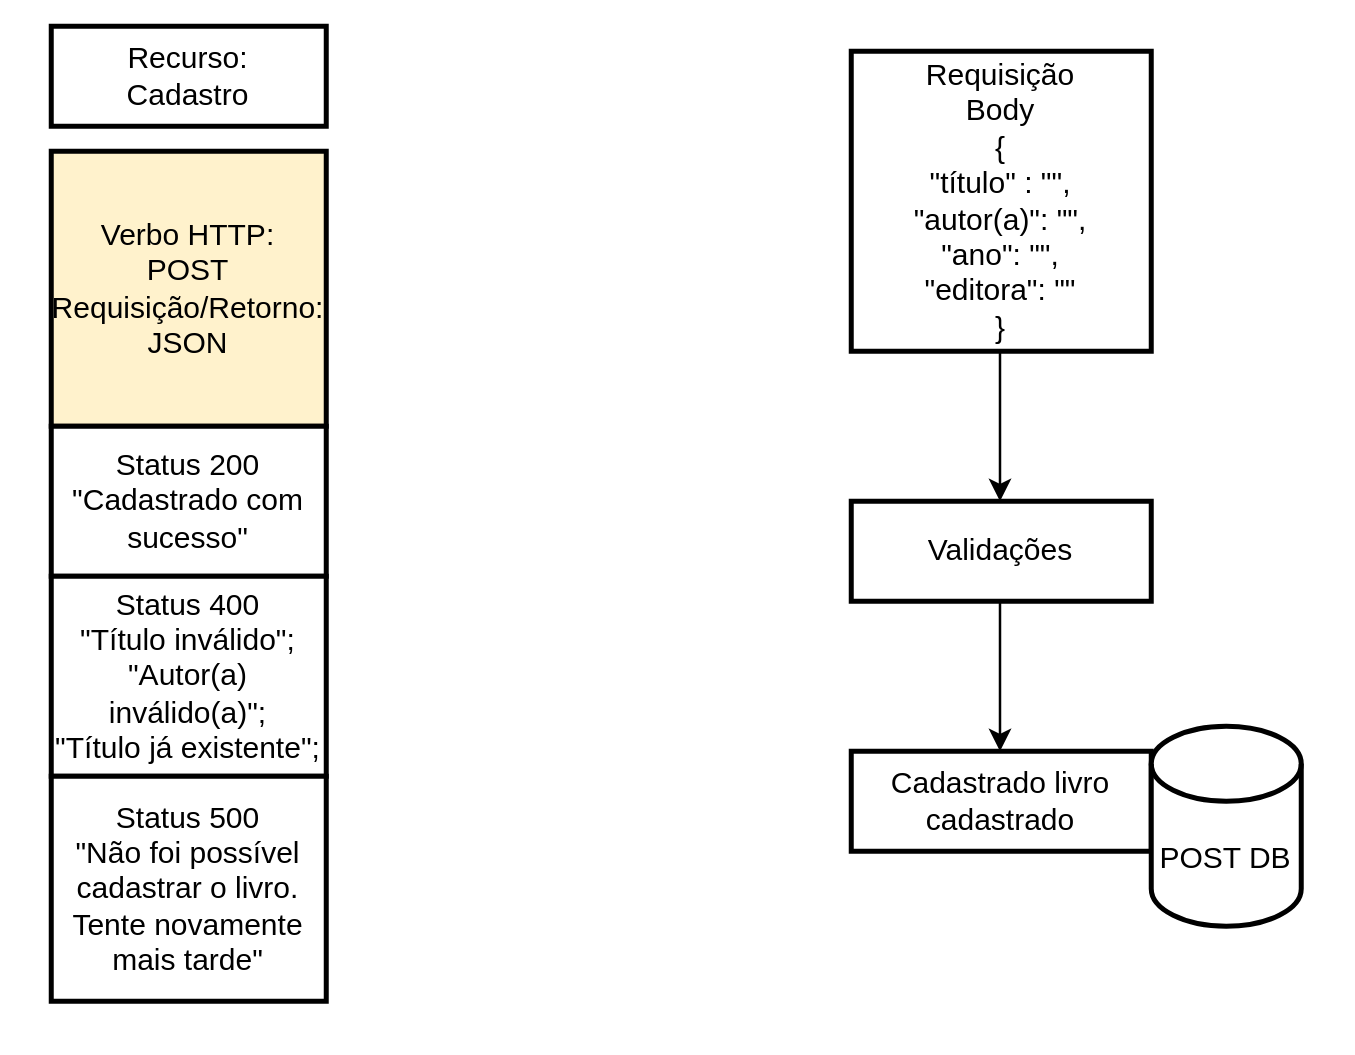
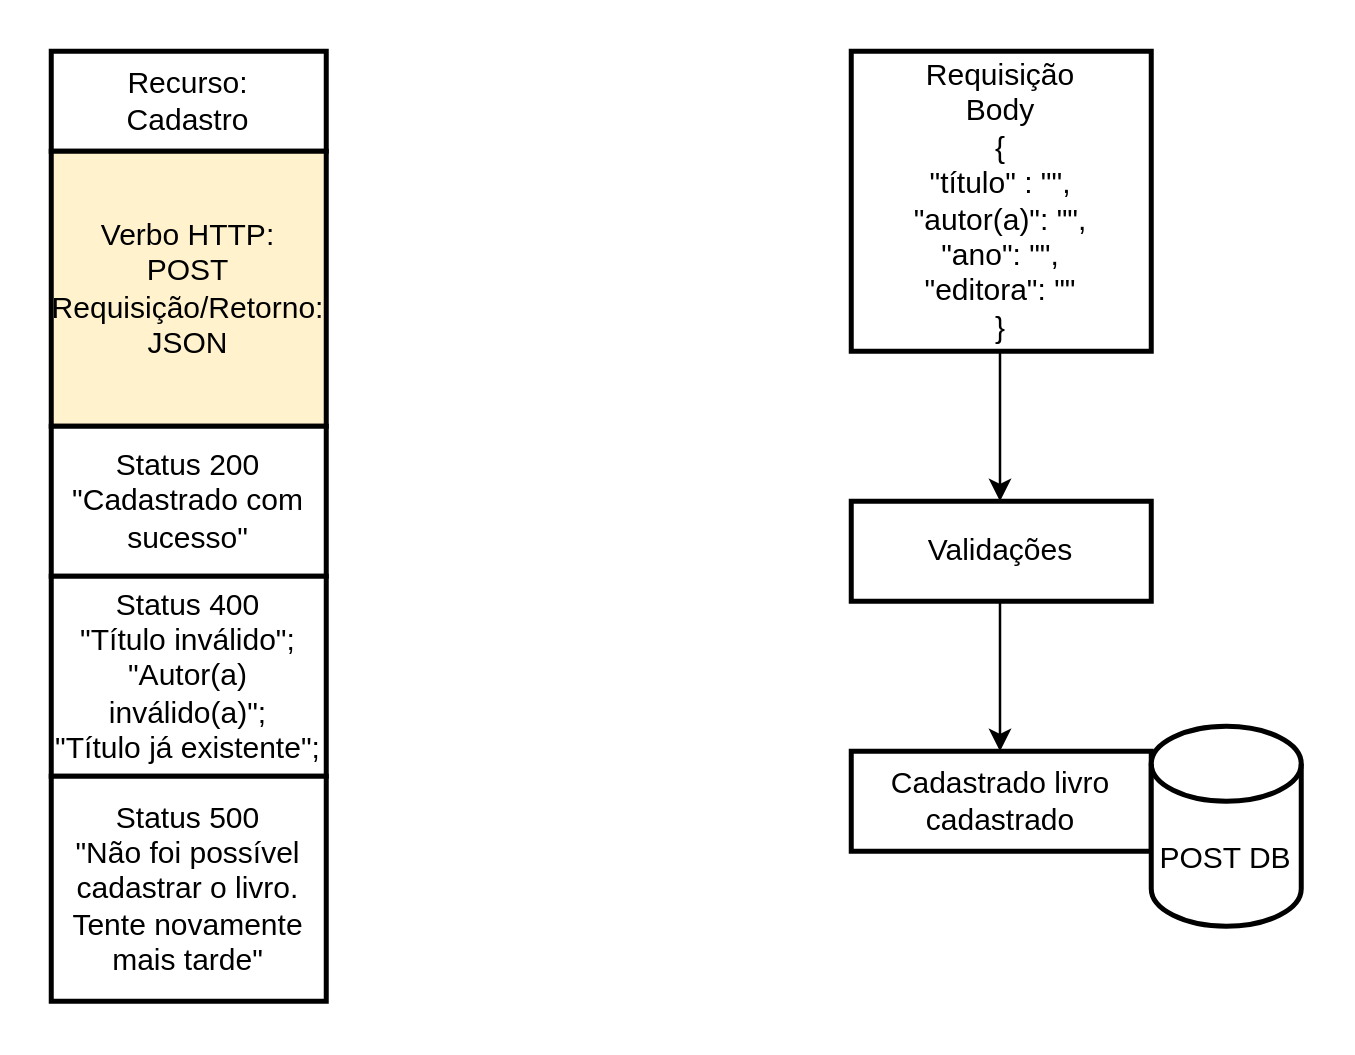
(189, 76) -> (189, 101)
